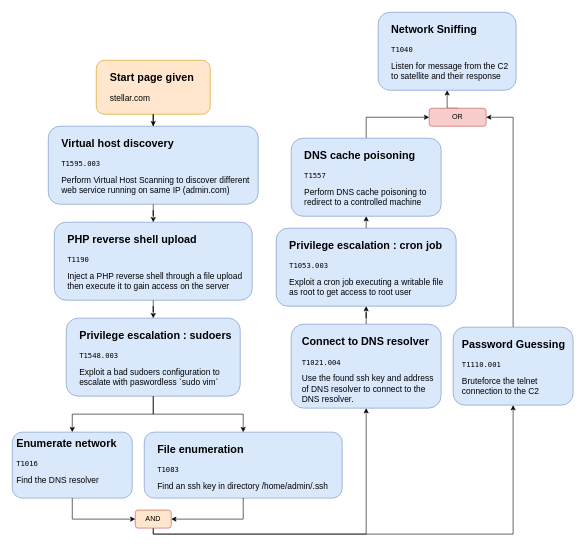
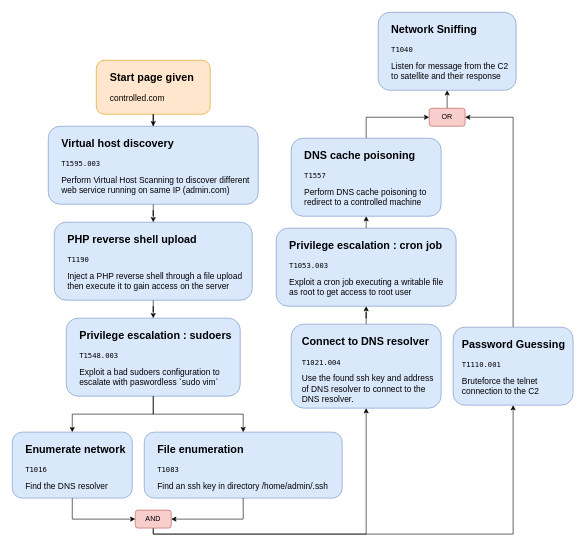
(157, 80) -> (157, 80)
(458, 117) -> (447, 117)
(68, 460) -> (77, 466)
(153, 519) -> (153, 519)
